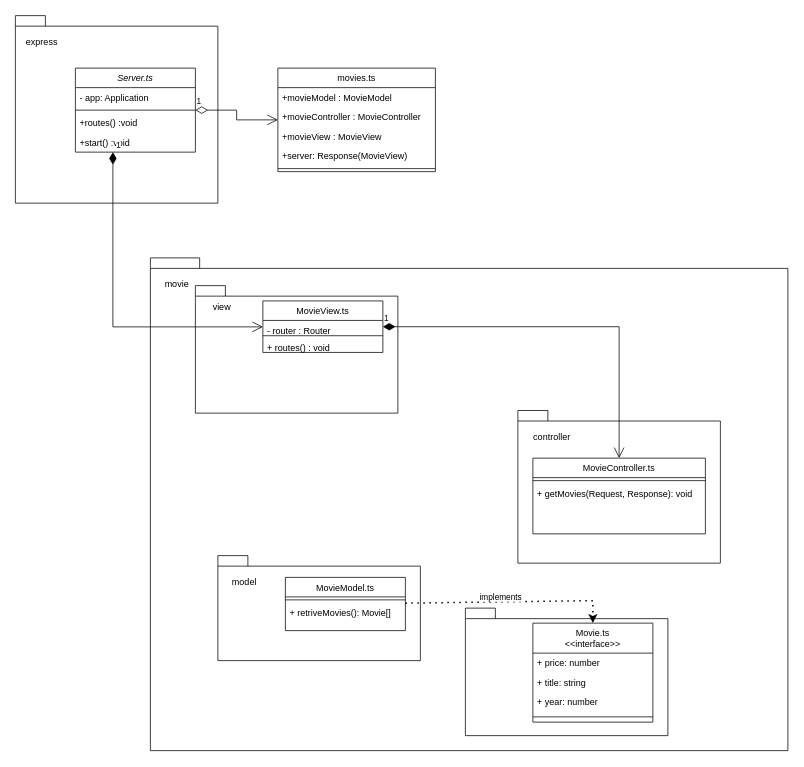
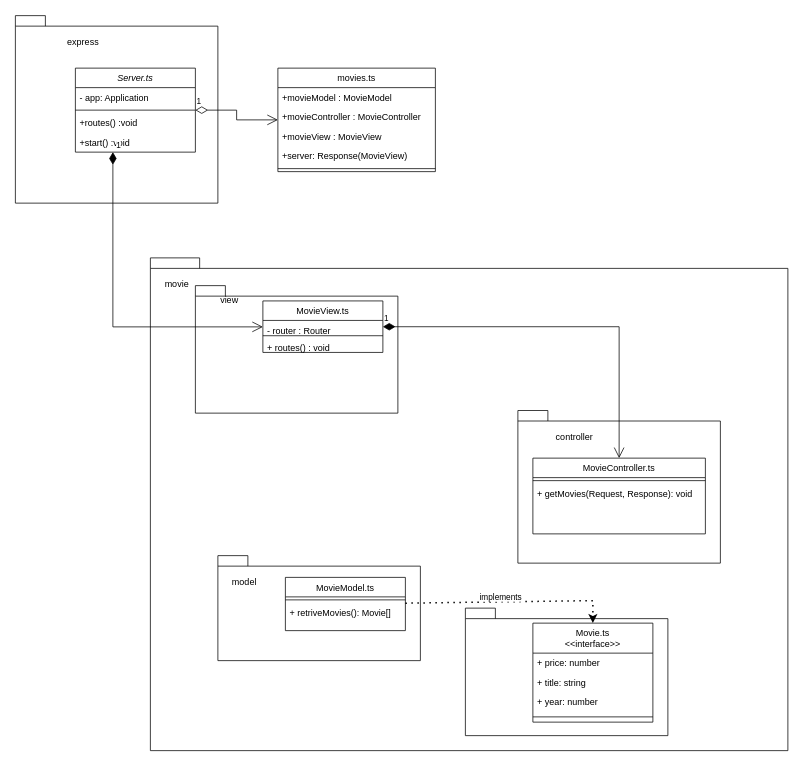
(42, 42) -> (83, 42)
(222, 307) -> (229, 299)
(552, 437) -> (574, 437)
